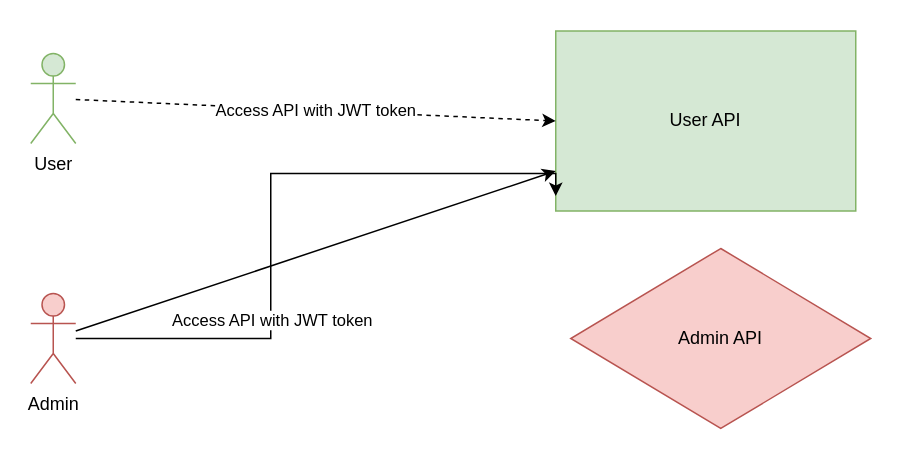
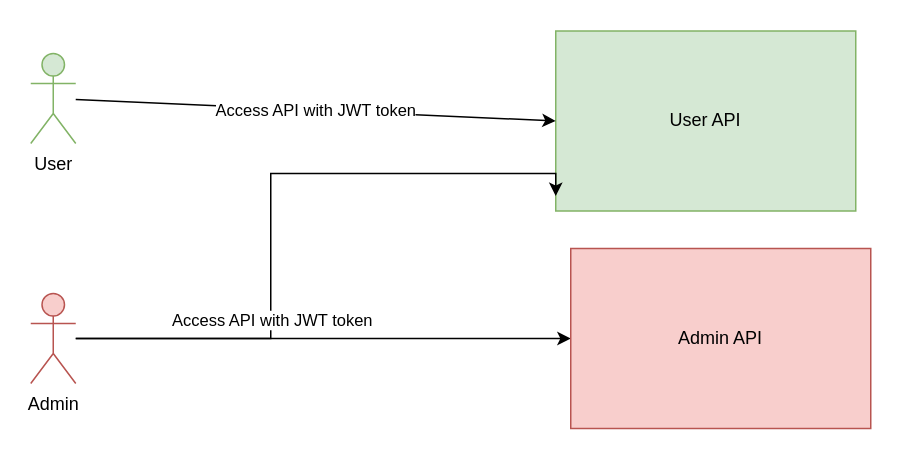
(147, 102) -> (147, 102)
(308, 253) -> (416, 338)
(721, 338) -> (721, 338)
